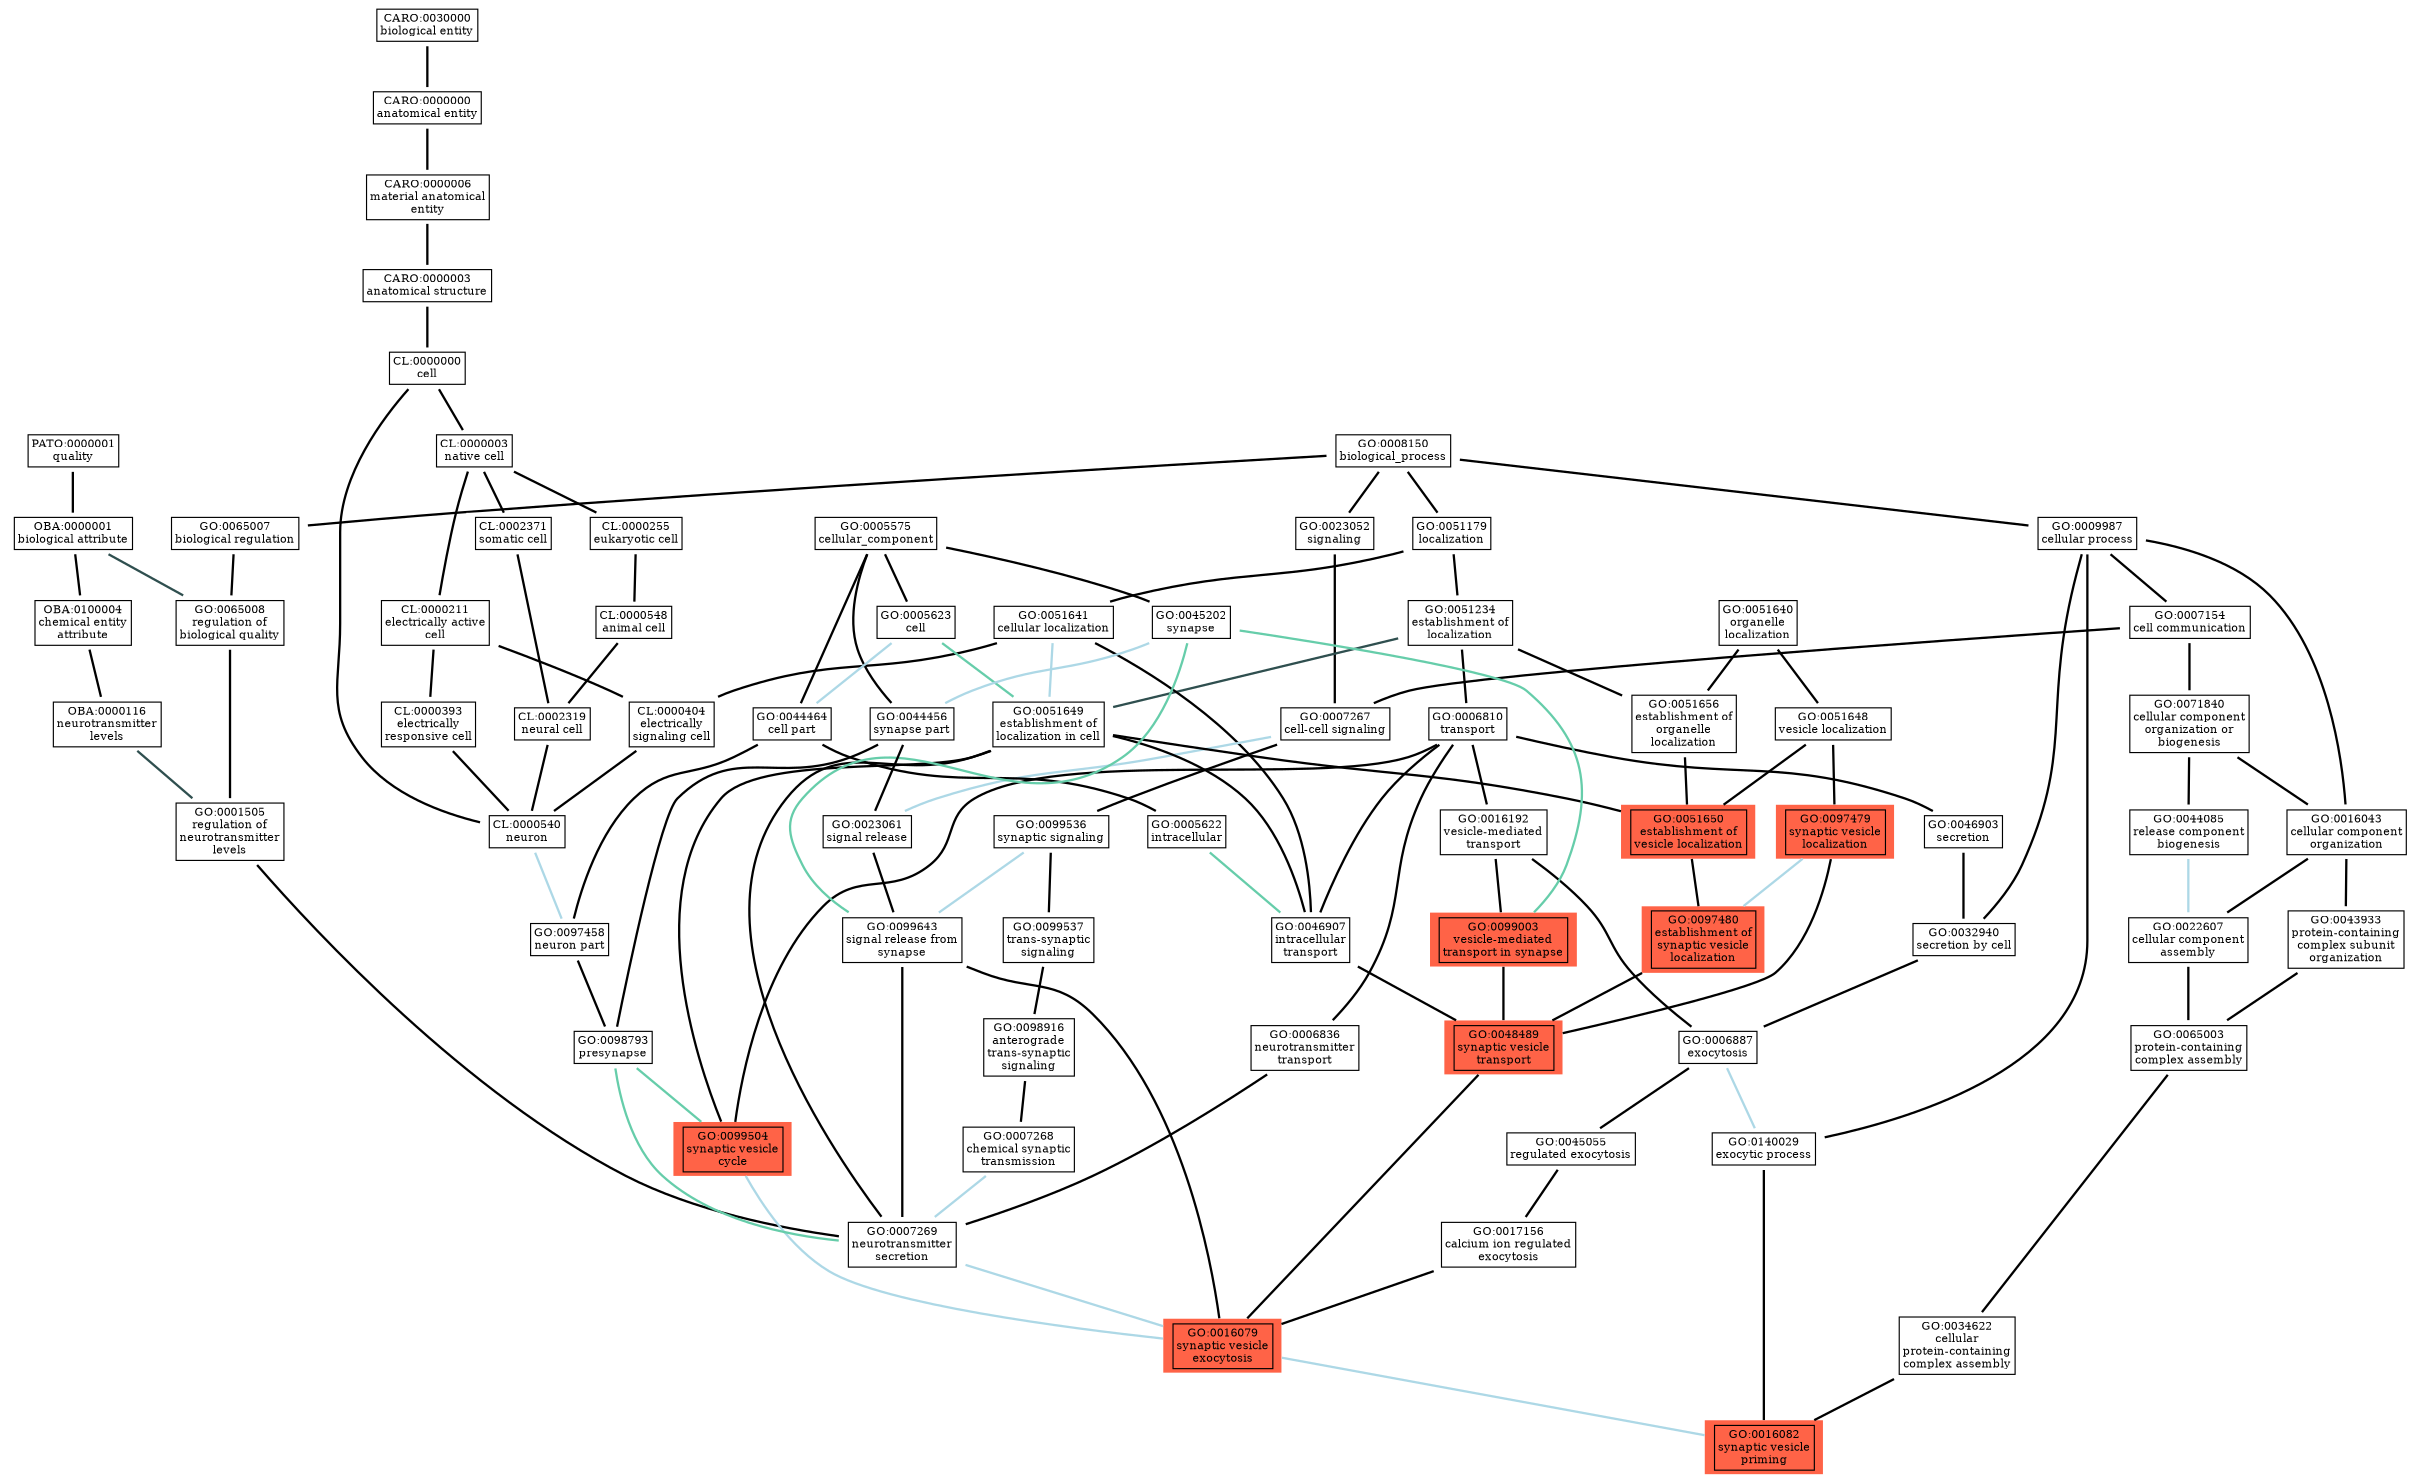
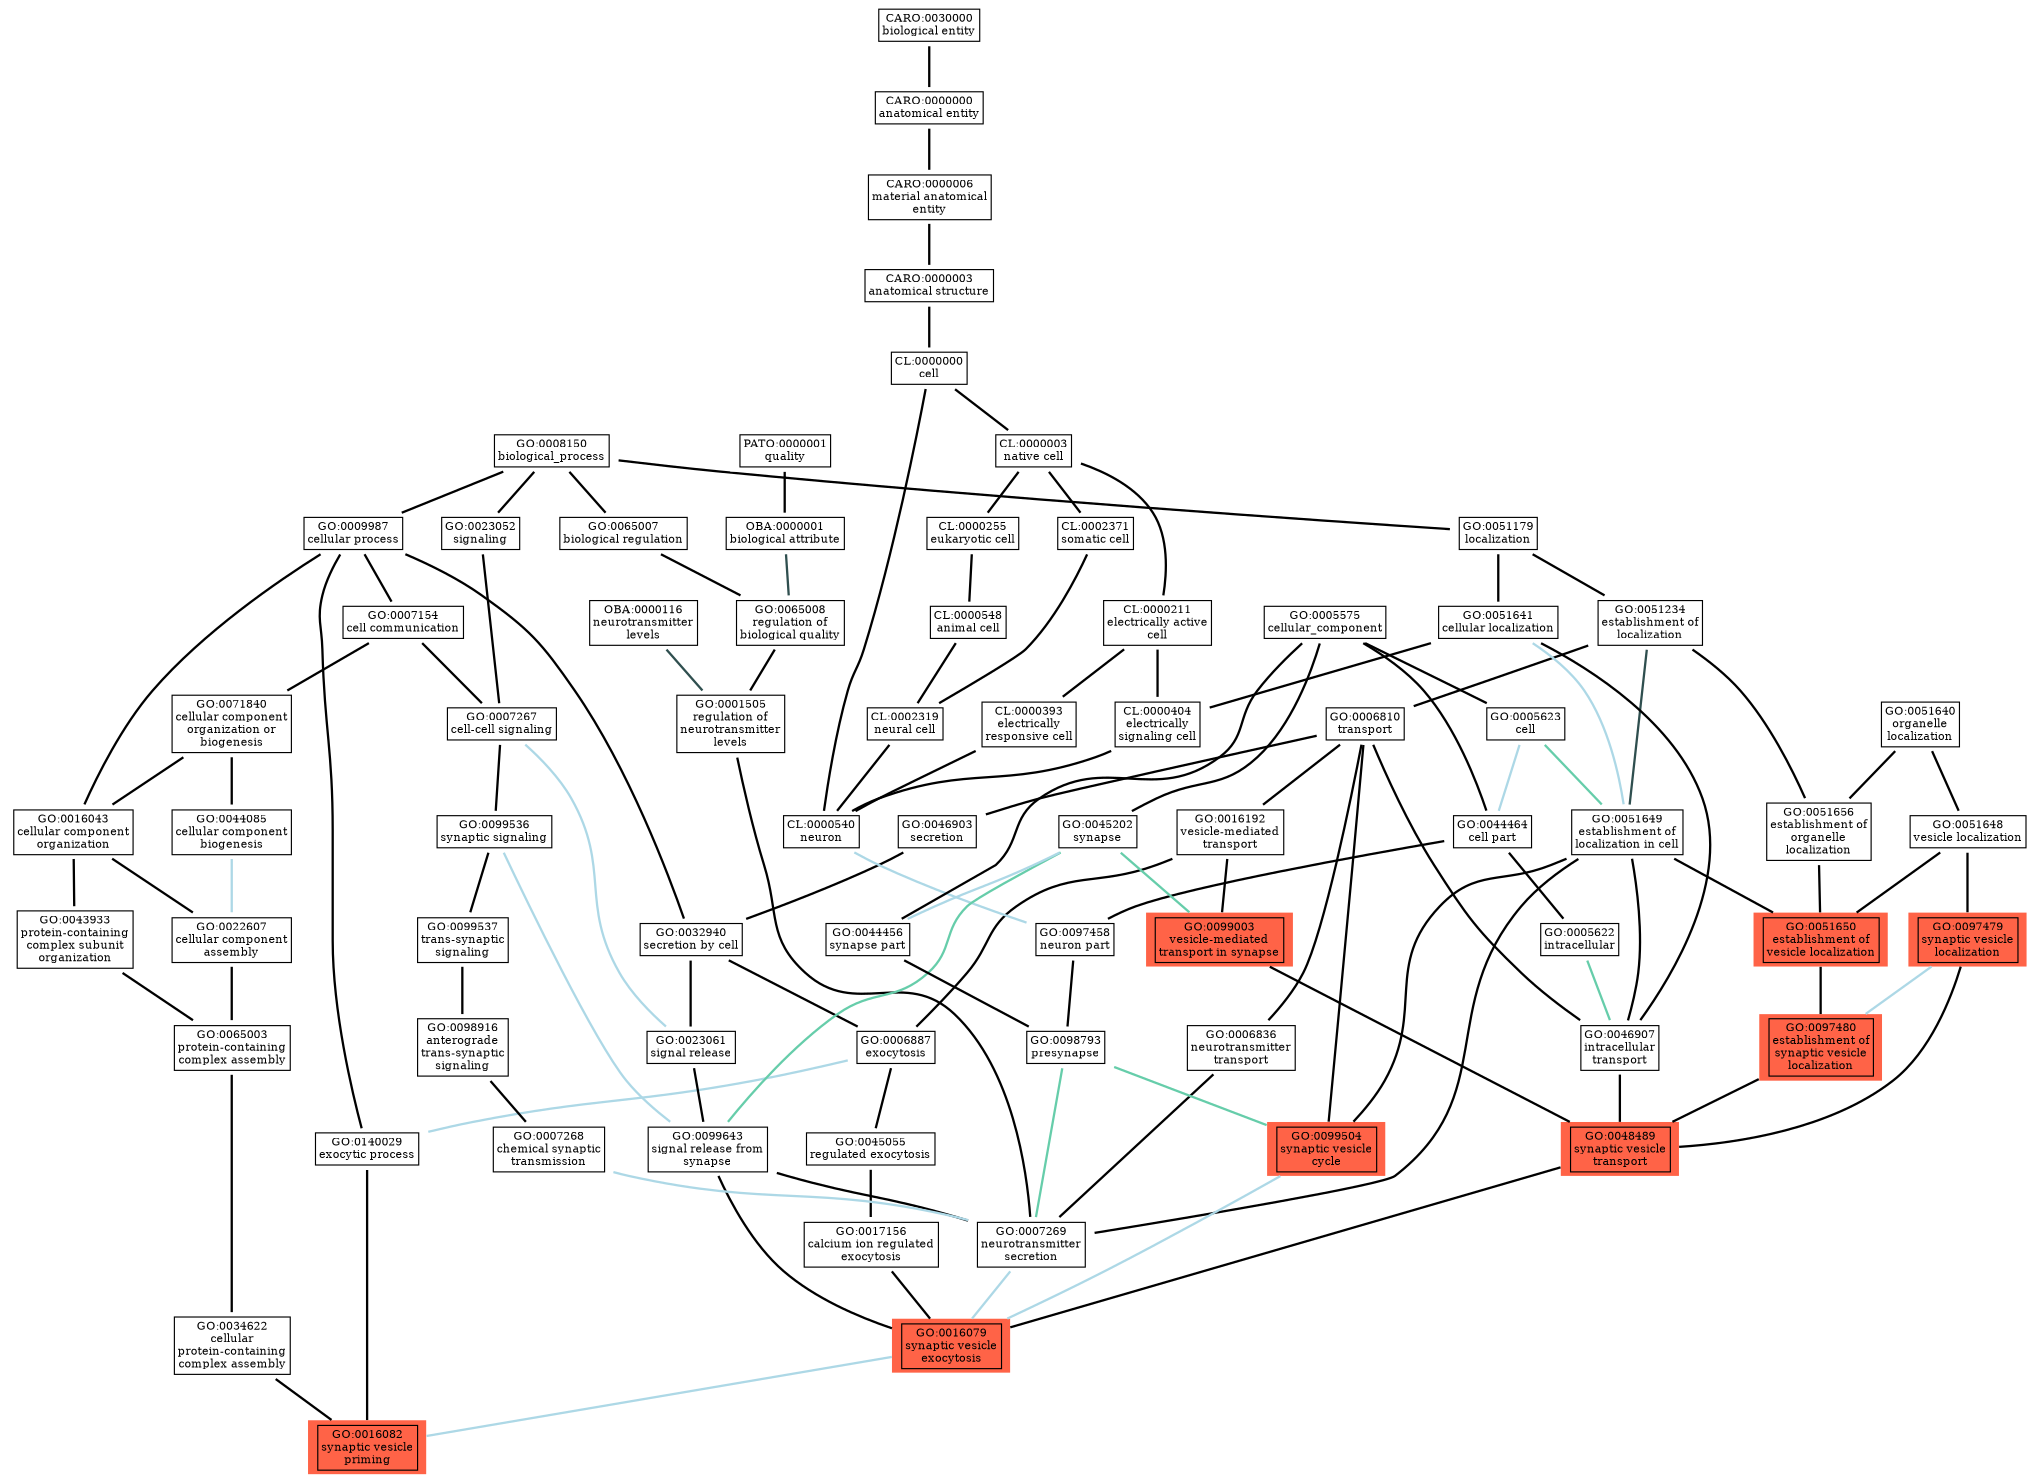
(83, 622) -> none
(889, 778) -> (691, 994)
(2189, 832) -> (232, 832)
